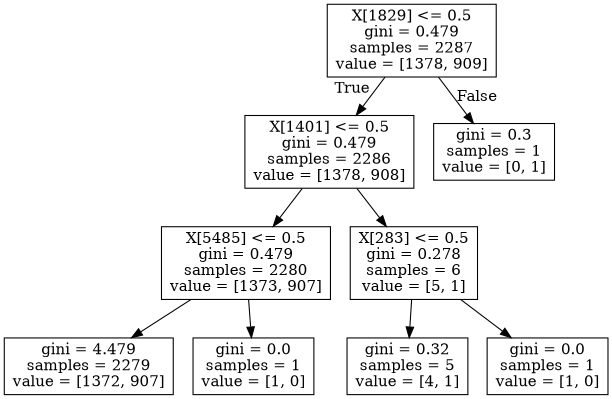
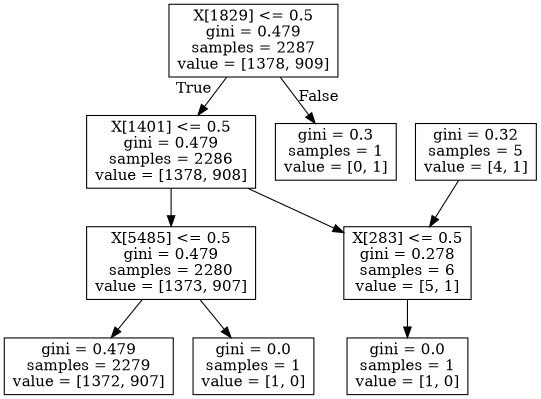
(411, 313) -> (447, 199)
(89, 366) -> (89, 366)
